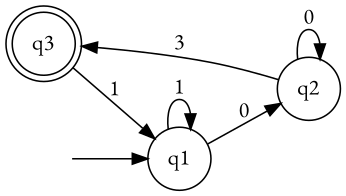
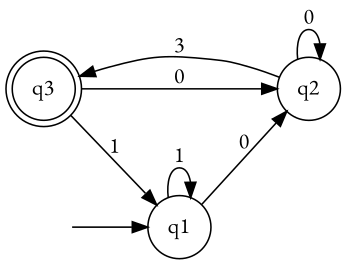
none -> (171, 89)
